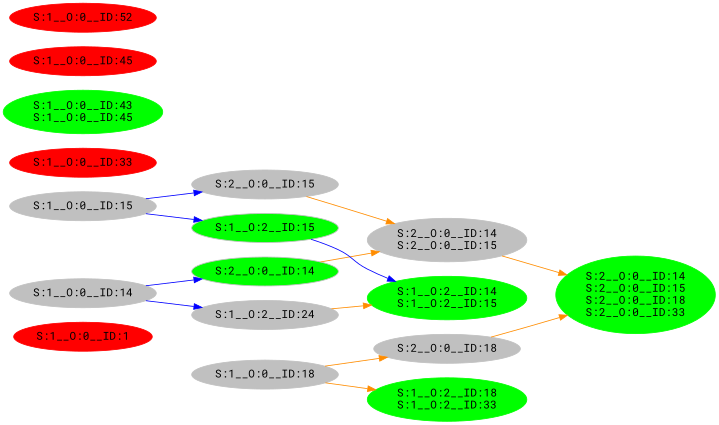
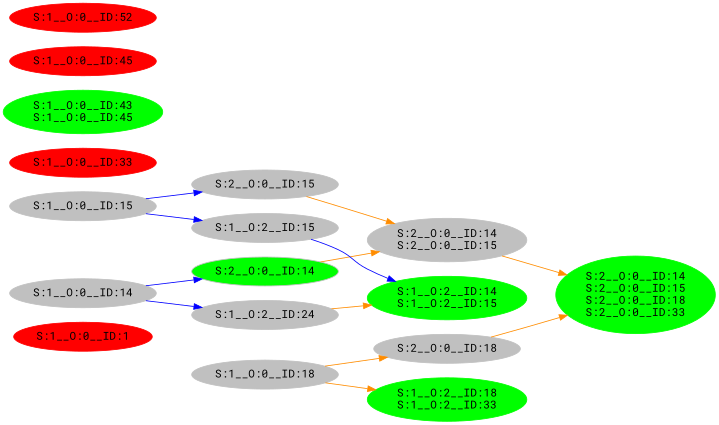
(265, 228) -> (265, 228)
